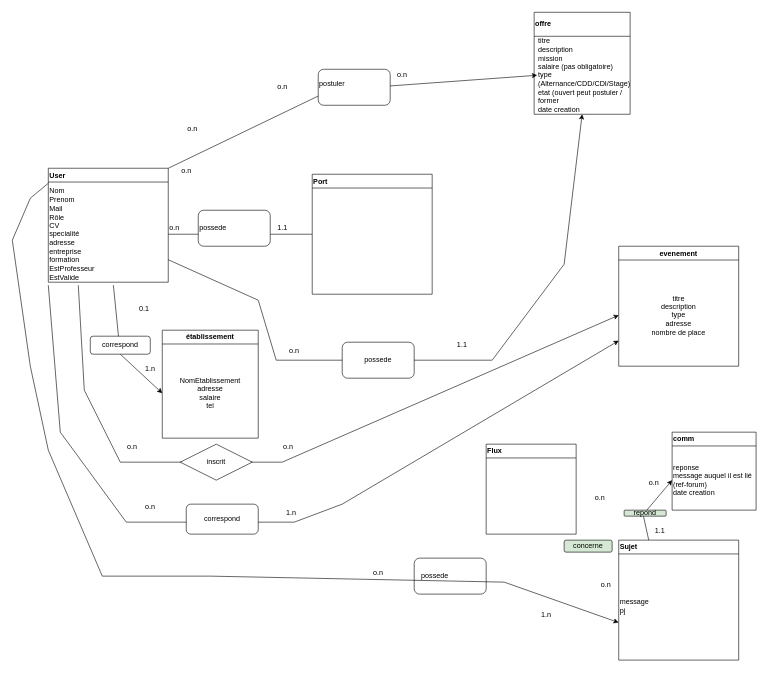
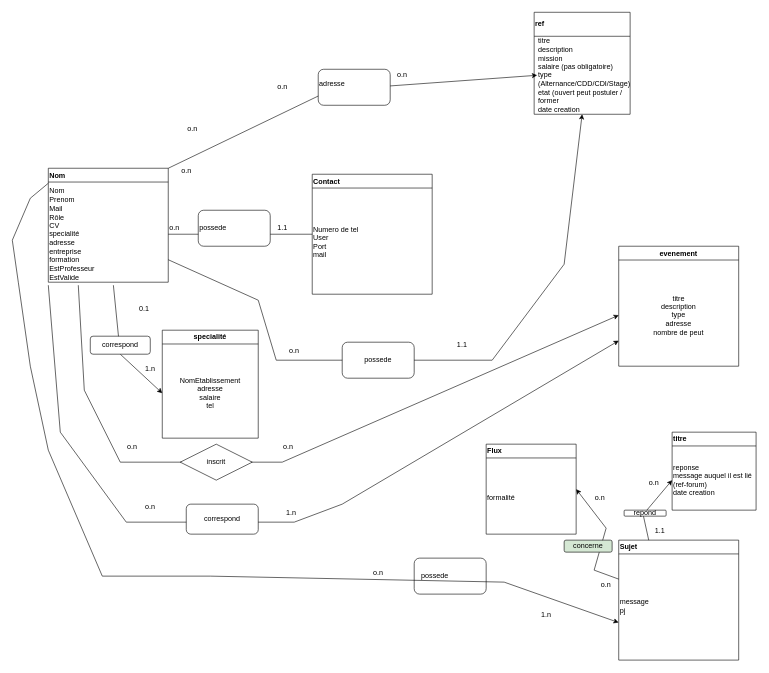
(546, 24) -> (542, 24)
(335, 84) -> (334, 84)
(58, 176) -> (56, 176)
(322, 182) -> (328, 182)
none -> (372, 242)
(679, 315) -> (679, 315)
(210, 338) -> (210, 338)
(682, 440) -> (683, 440)
none -> (531, 498)
(645, 513) -> (645, 513)
none -> (596, 515)
